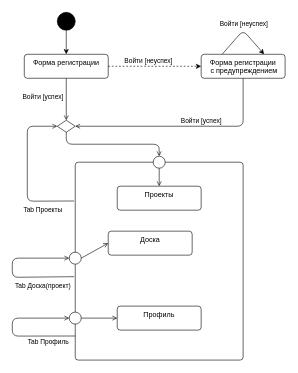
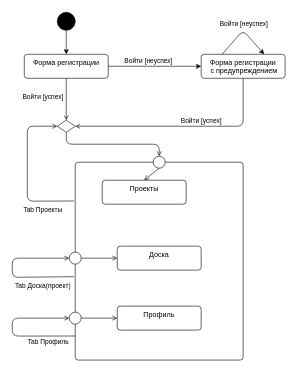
(152, 66) -> (152, 66)
(159, 198) -> (144, 192)
(150, 243) -> (159, 258)
